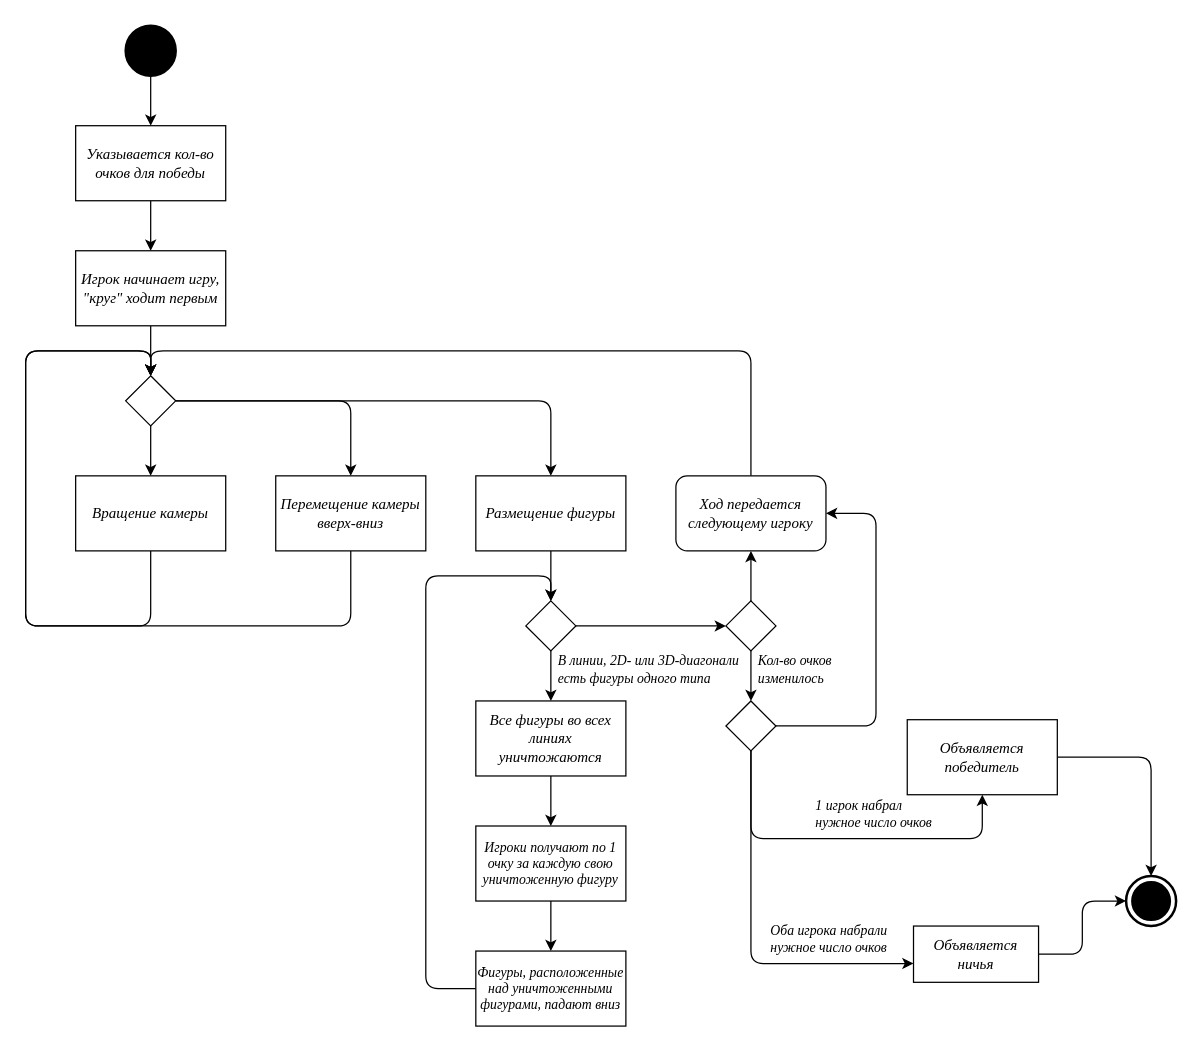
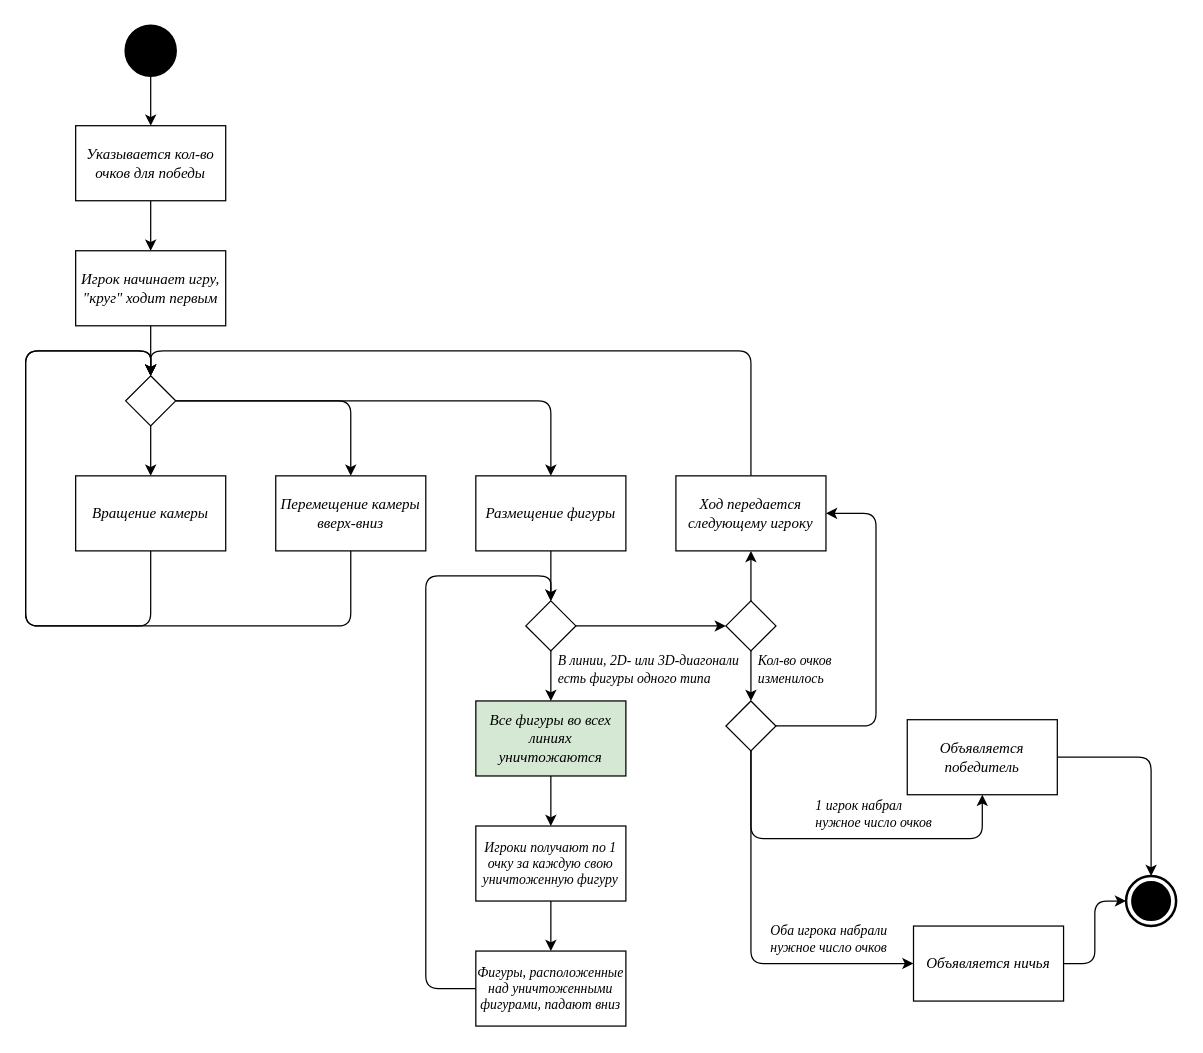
(751, 513) -> (751, 513)
(551, 738) -> (551, 738)
(976, 954) -> (988, 963)
